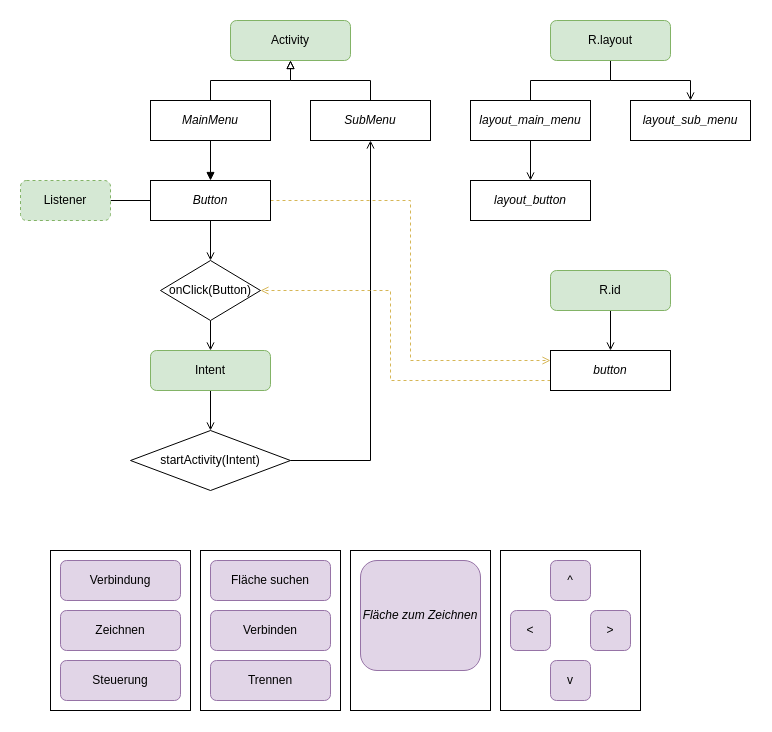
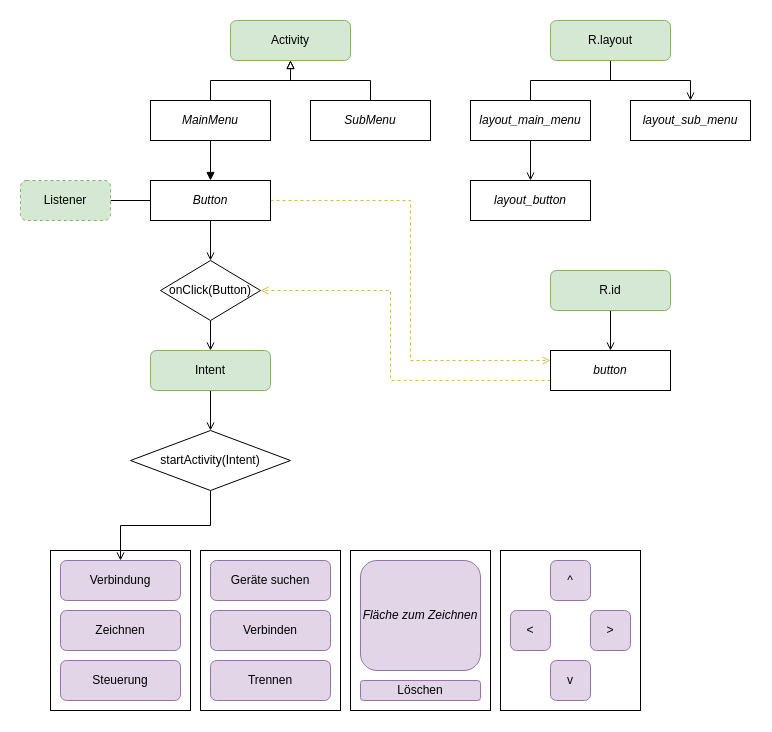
(371, 342) -> (168, 526)
(271, 581) -> (271, 581)
none -> (421, 691)
